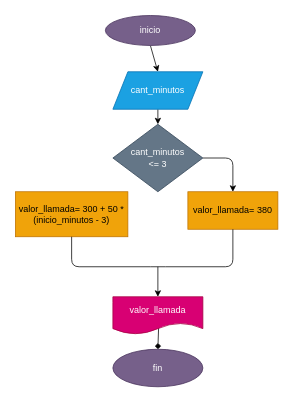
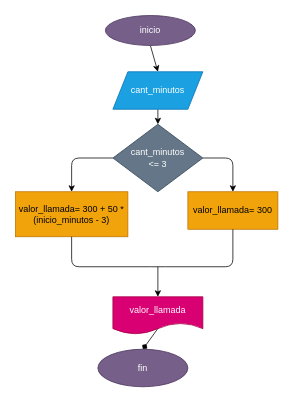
none -> (72, 170)
(233, 210) -> (233, 210)
(158, 368) -> (143, 368)
